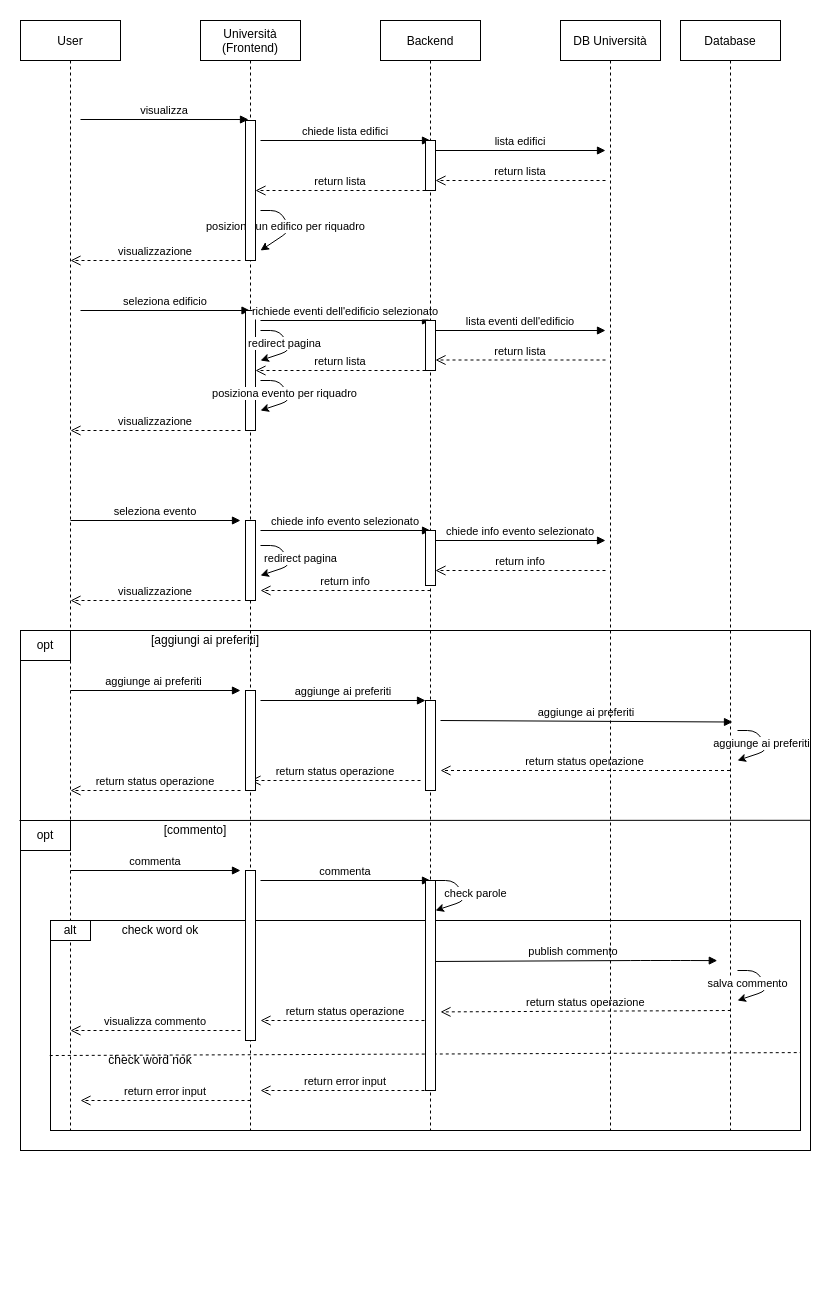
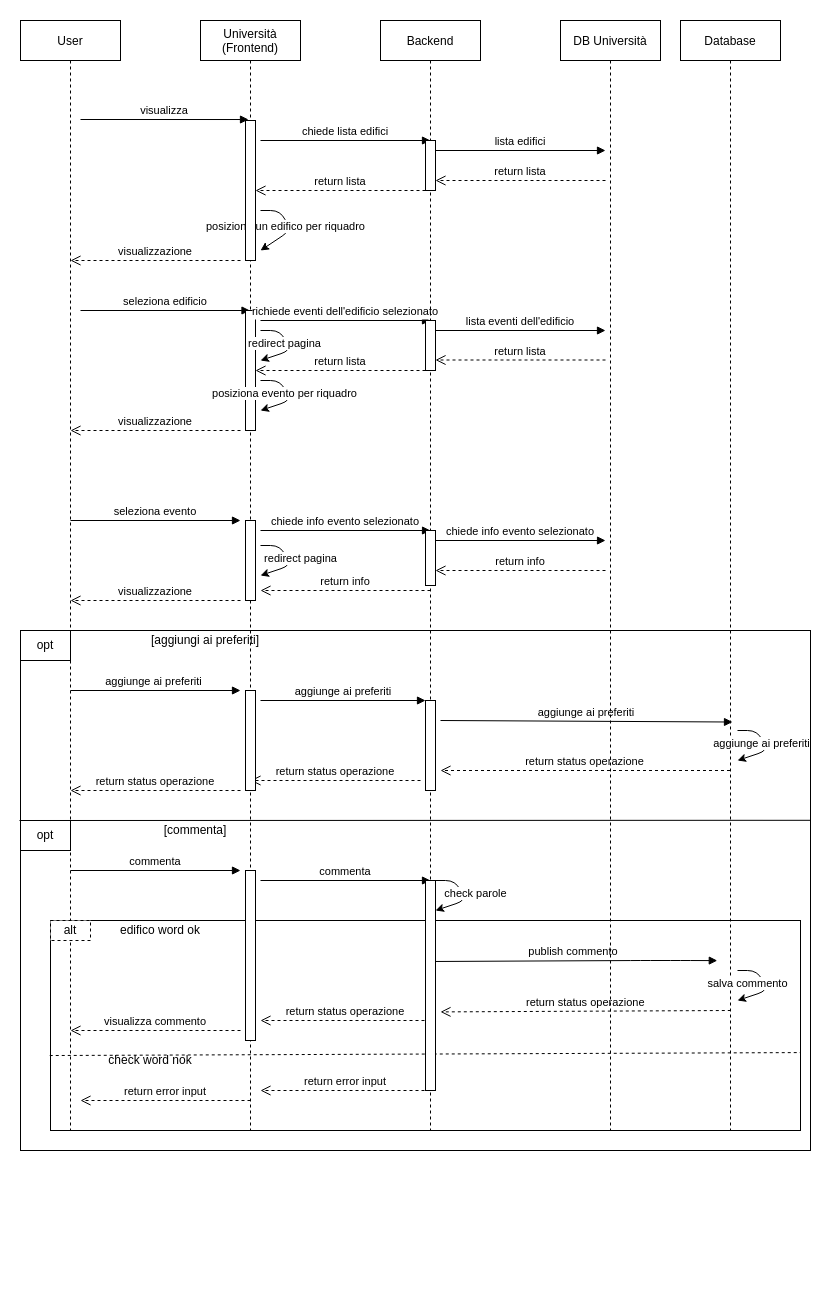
(196, 831) -> (196, 831)
(71, 931) -> (71, 931)
(161, 931) -> (161, 931)
